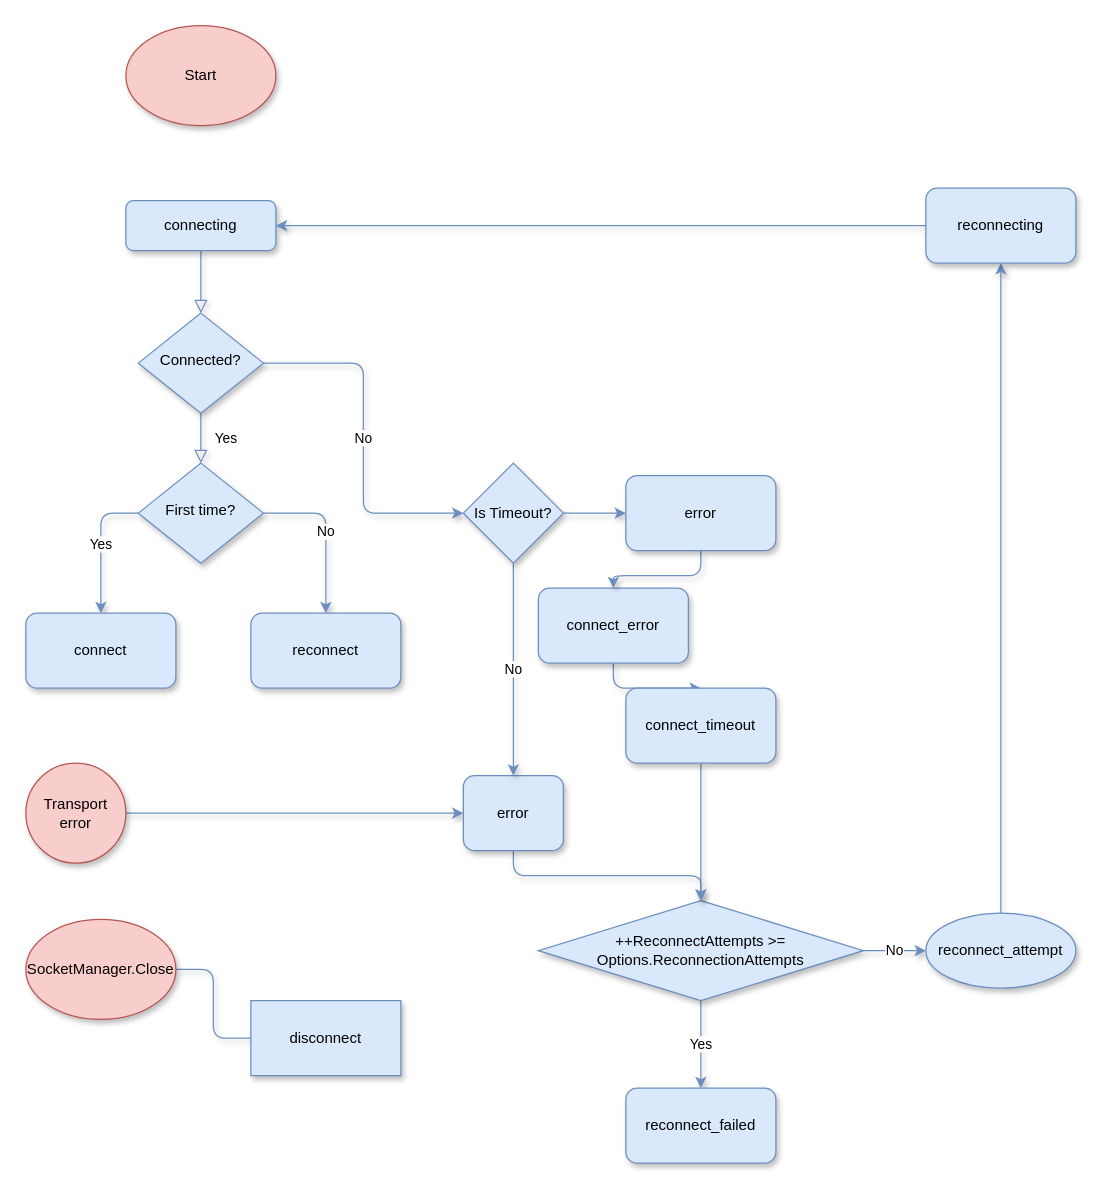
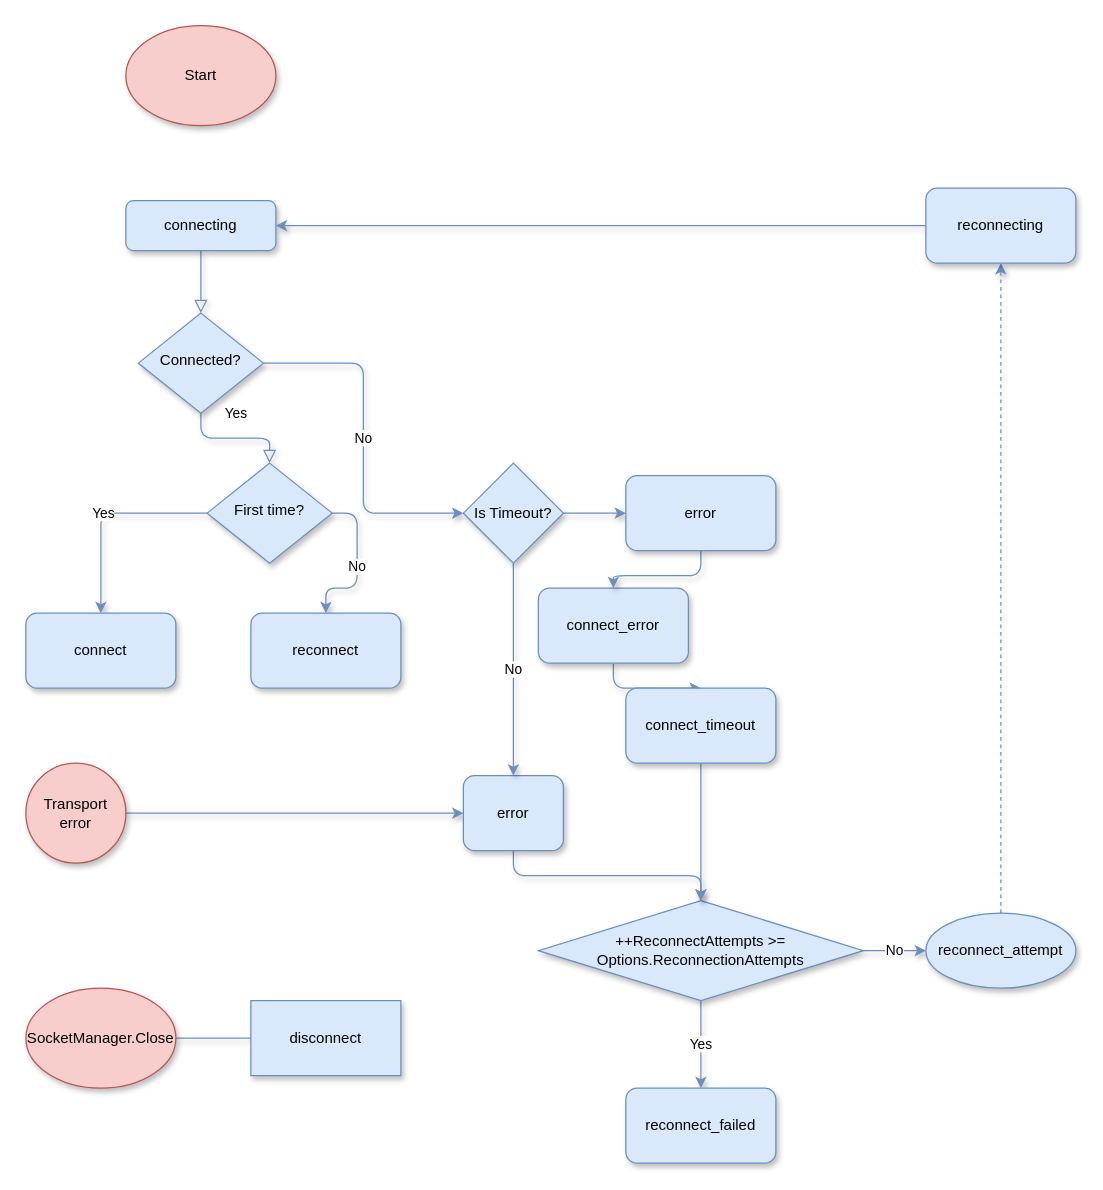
(201, 513) -> (269, 513)
(1001, 592) -> (1001, 592)
(101, 969) -> (101, 1038)
